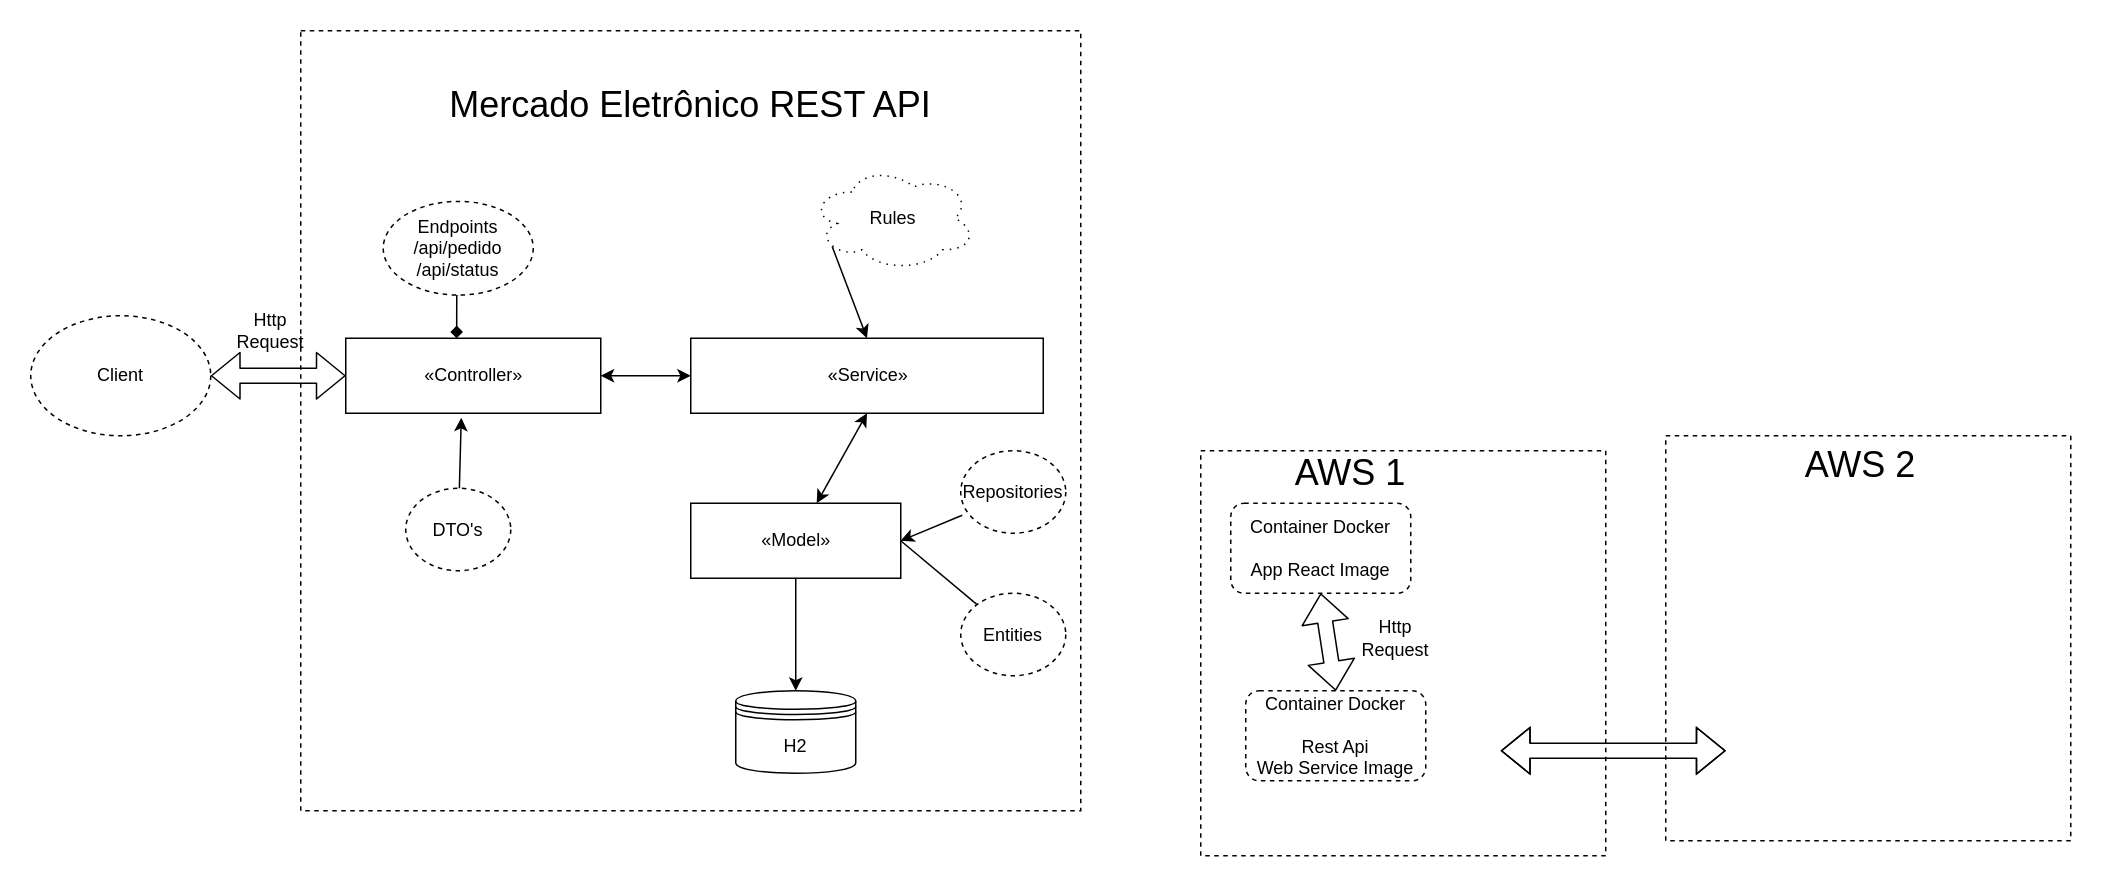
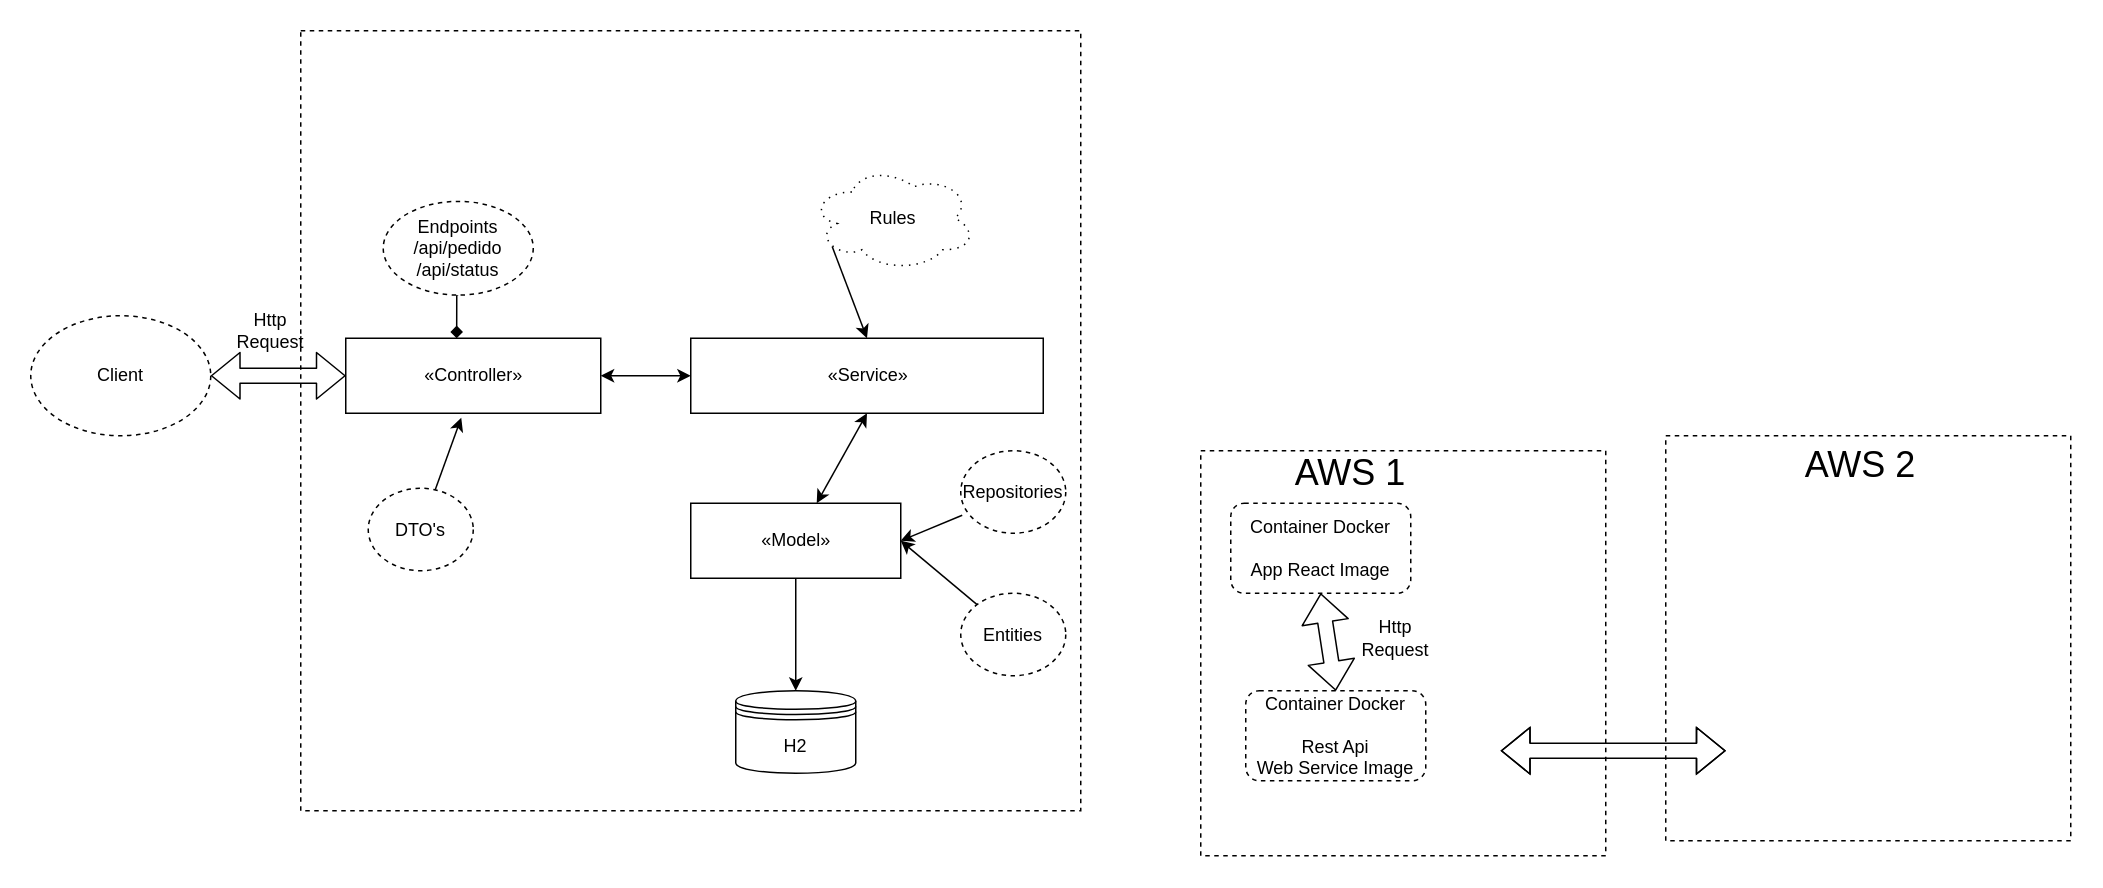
(691, 106) -> none
(458, 530) -> (421, 530)
(905, 545) -> (909, 548)
